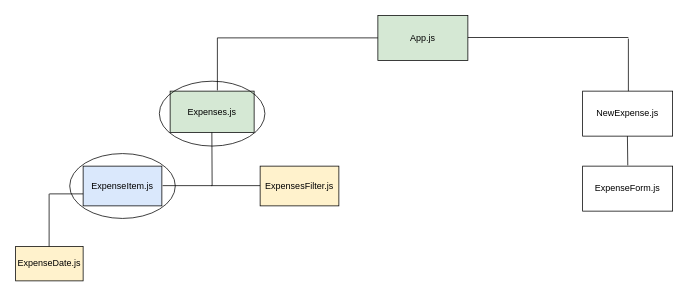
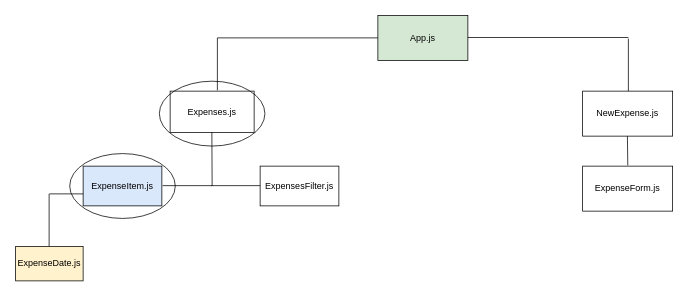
(212, 112) -> (212, 112)
(299, 186) -> (299, 186)
